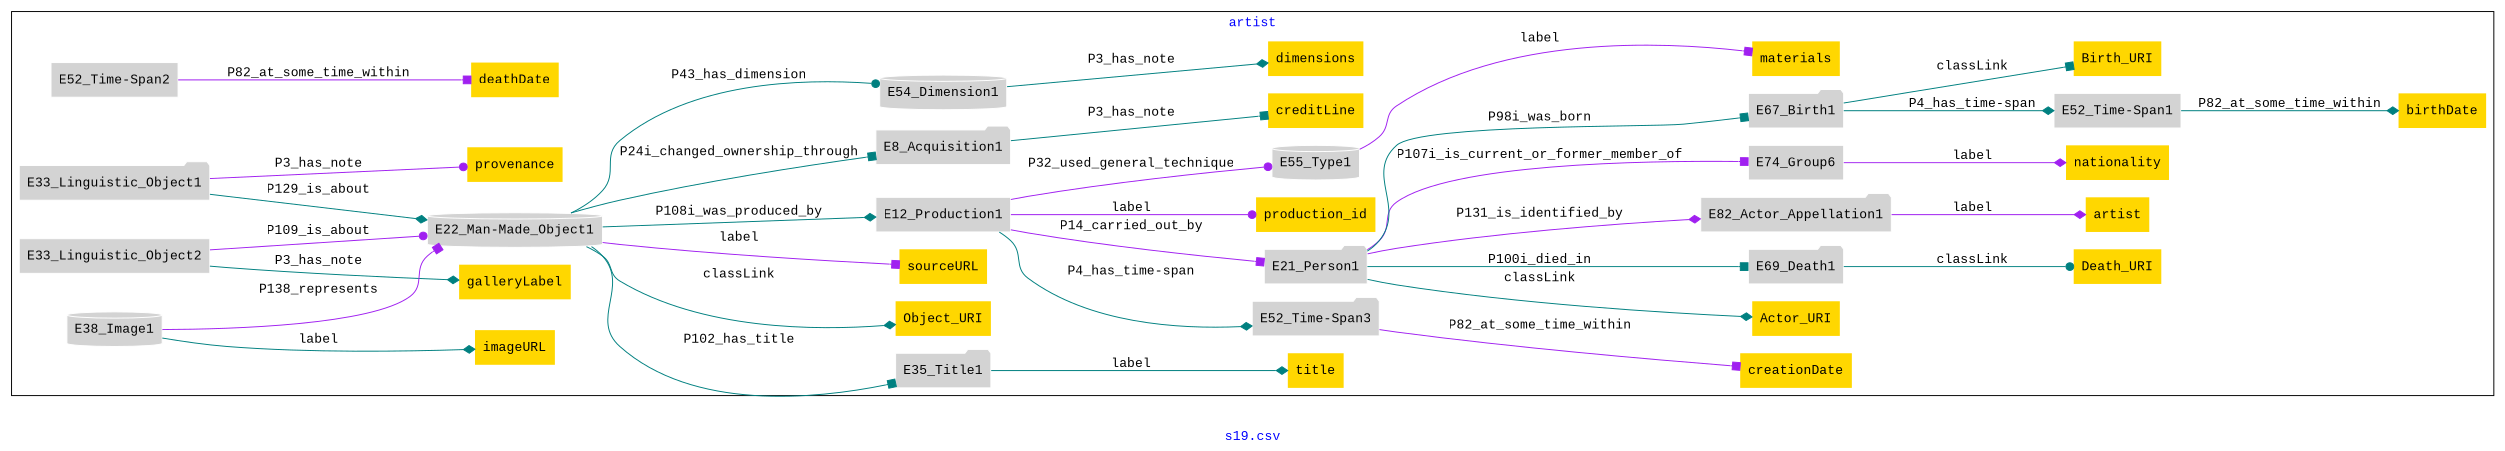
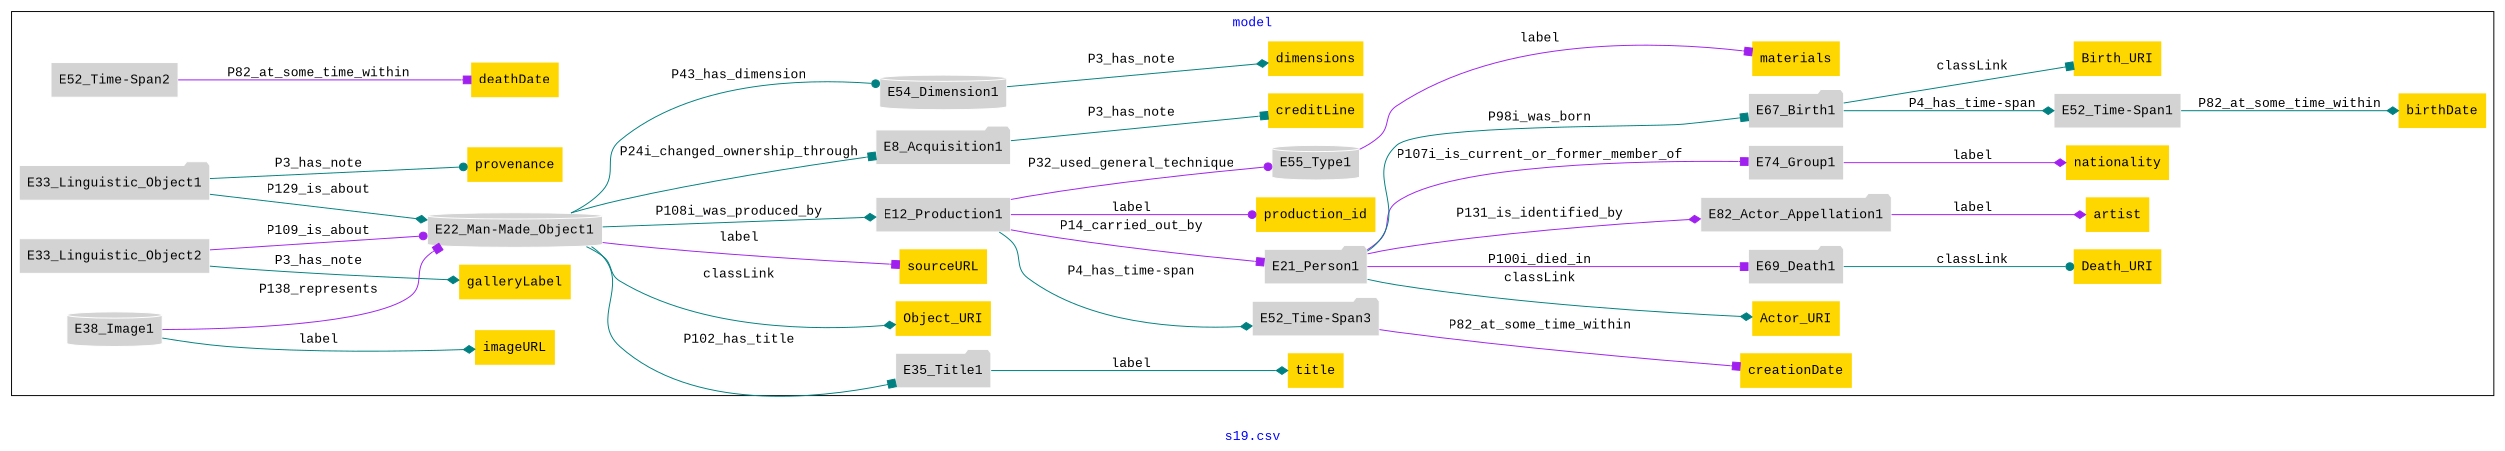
(1253, 23) -> (1253, 23)
(1796, 163) -> (1796, 163)
(335, 173) -> (335, 173)
(1553, 267) -> (1553, 267)
